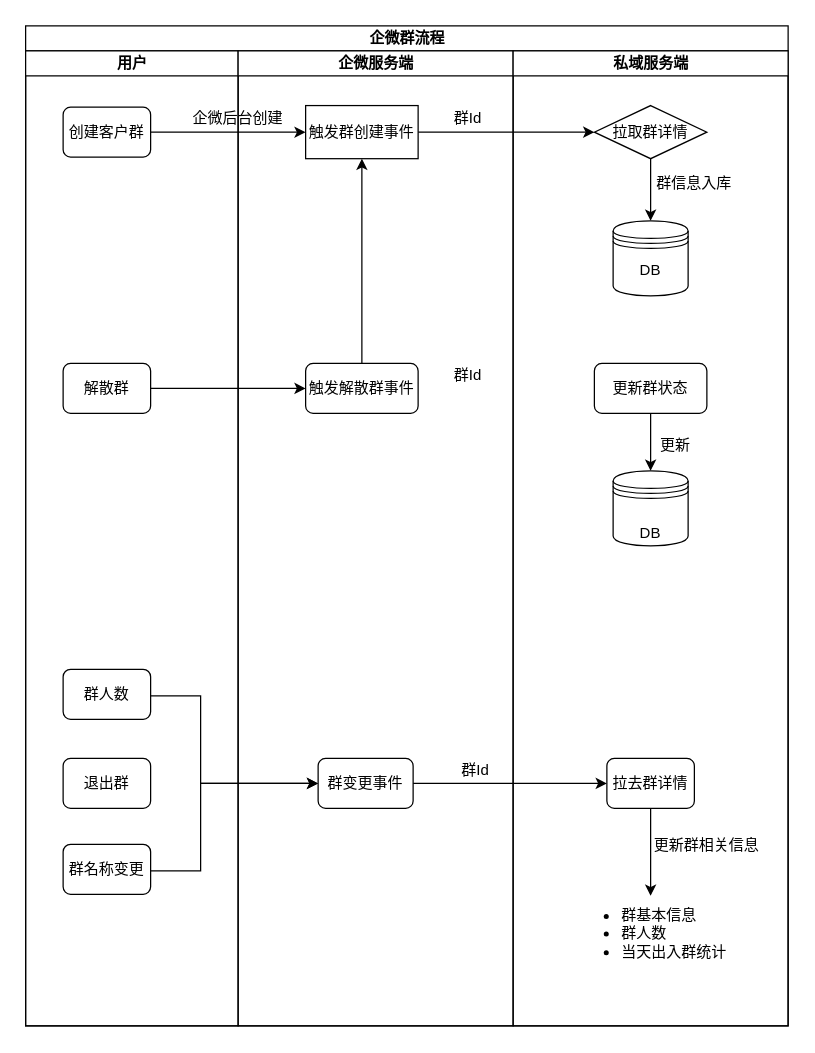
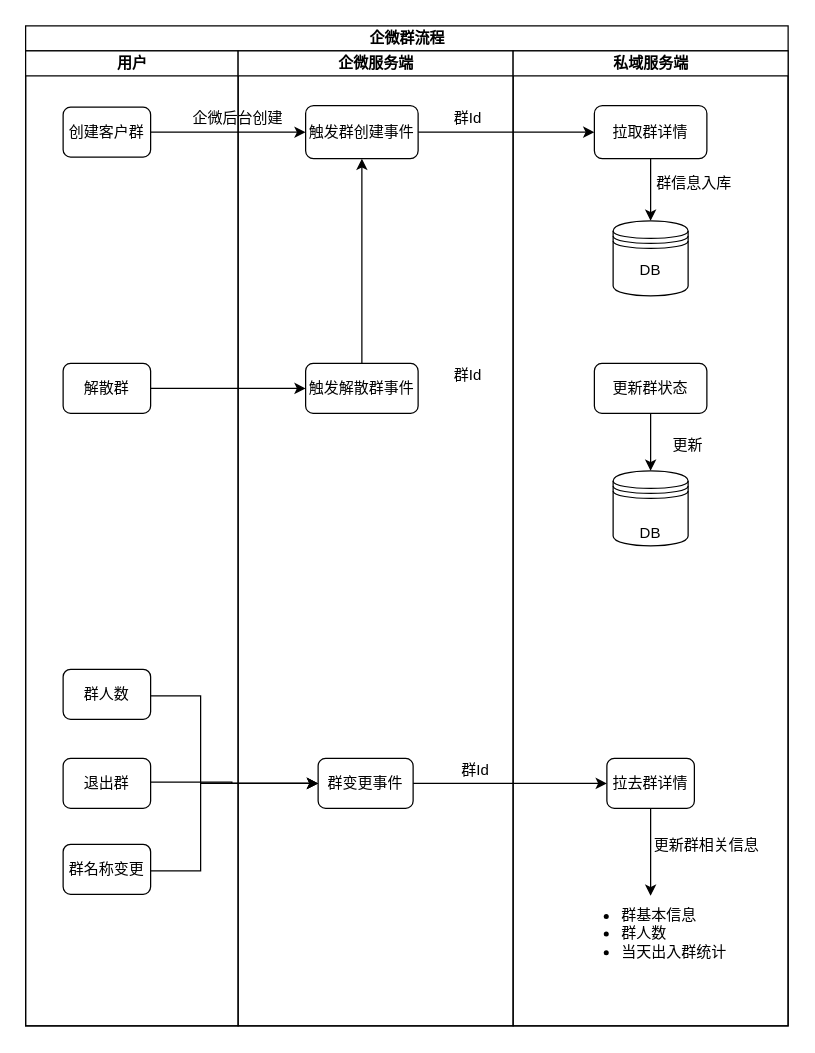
(362, 132) -> (362, 132)
(651, 132) -> (651, 132)
(676, 446) -> (688, 446)
none -> (174, 782)
